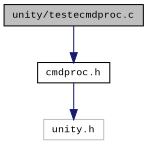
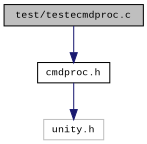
(74, 15) -> (74, 15)
